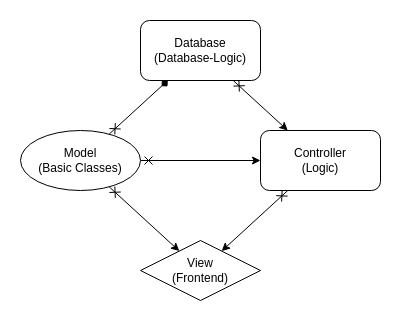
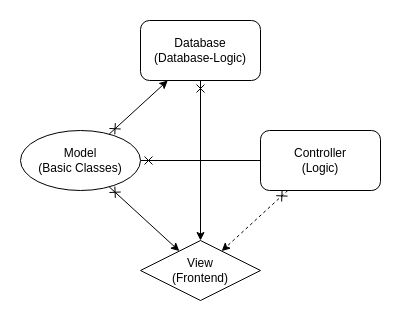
(161, 86) -> (162, 86)
(258, 103) -> (201, 157)
(252, 161) -> (255, 161)
(257, 219) -> (257, 219)
